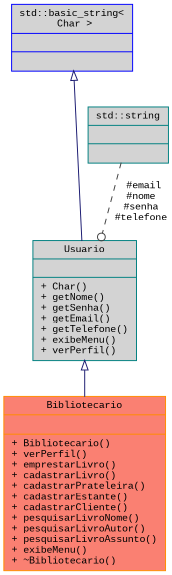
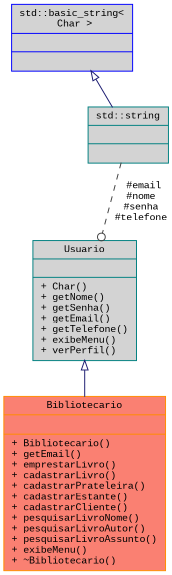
(78, 161) -> (104, 93)
(50, 454) -> (47, 454)
